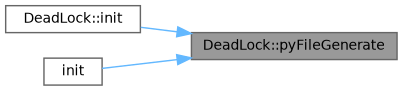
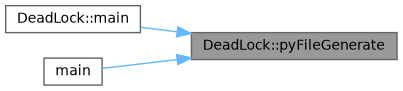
(73, 19) -> (73, 19)
(73, 72) -> (73, 72)
